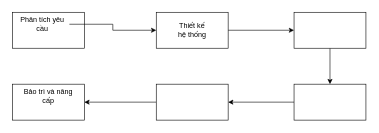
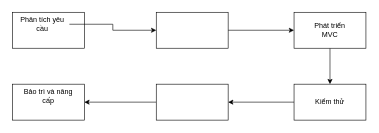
(192, 30) -> none
none -> (330, 30)
none -> (330, 102)
